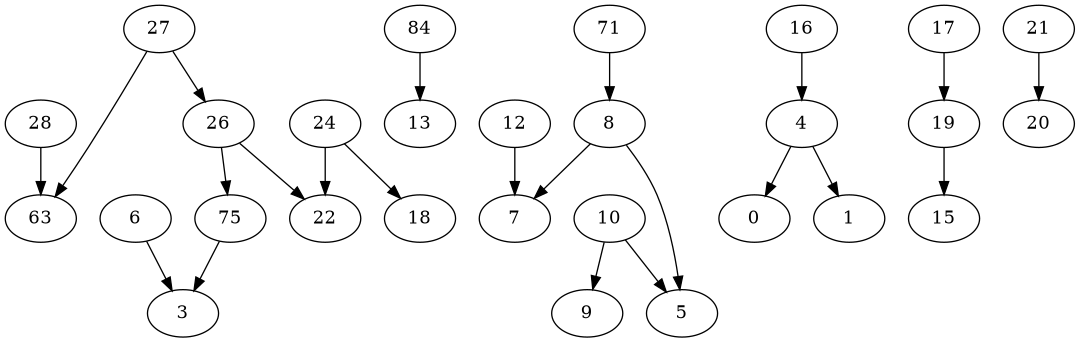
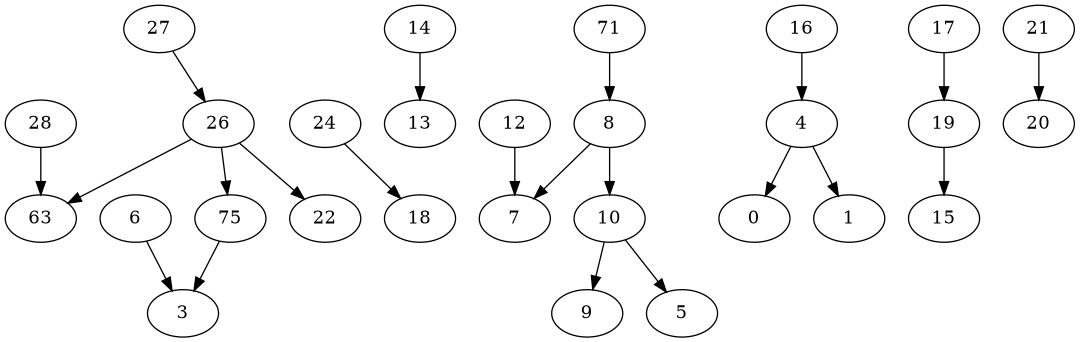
(420, 29) -> (420, 29)
(106, 119) -> (135, 168)
(325, 165) -> none
(662, 207) -> (610, 165)
